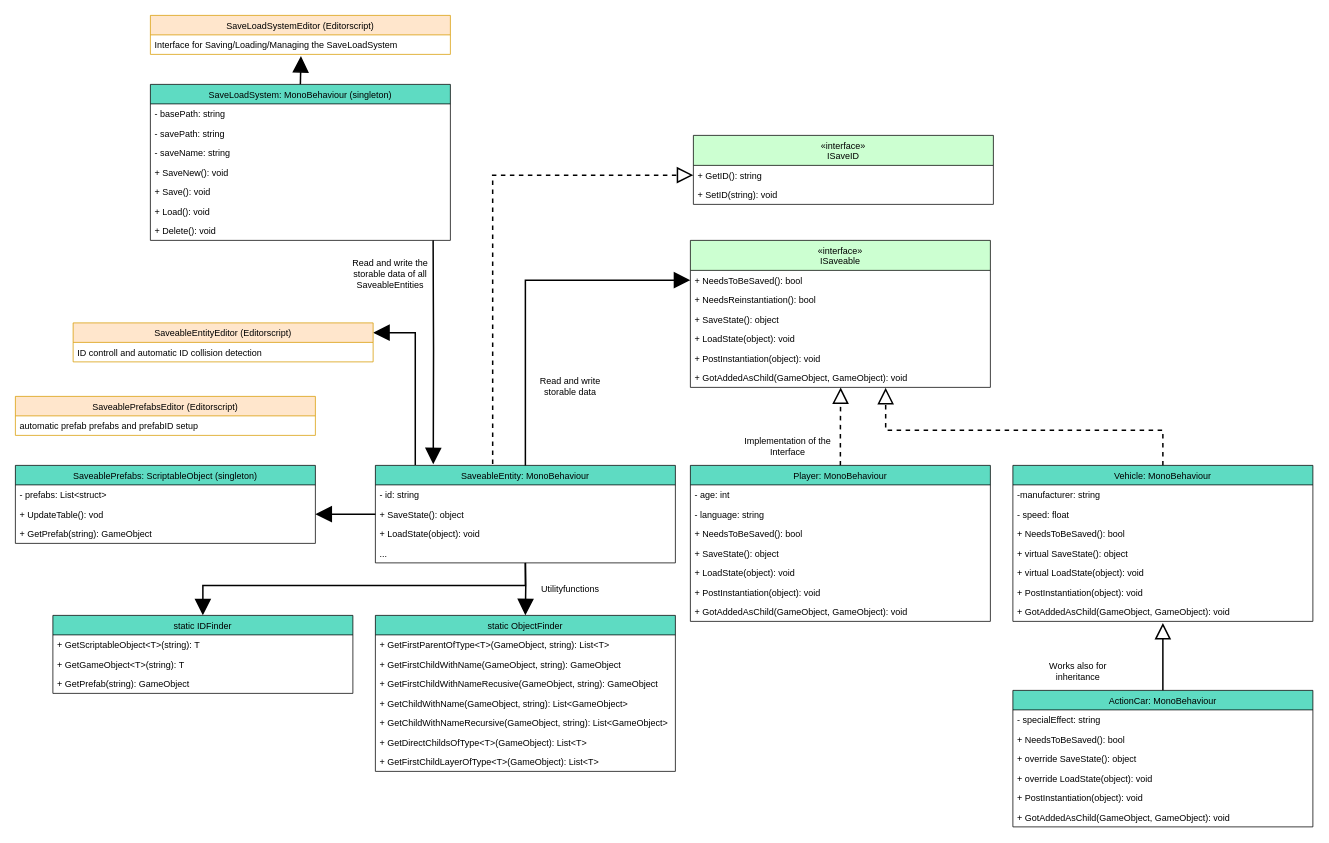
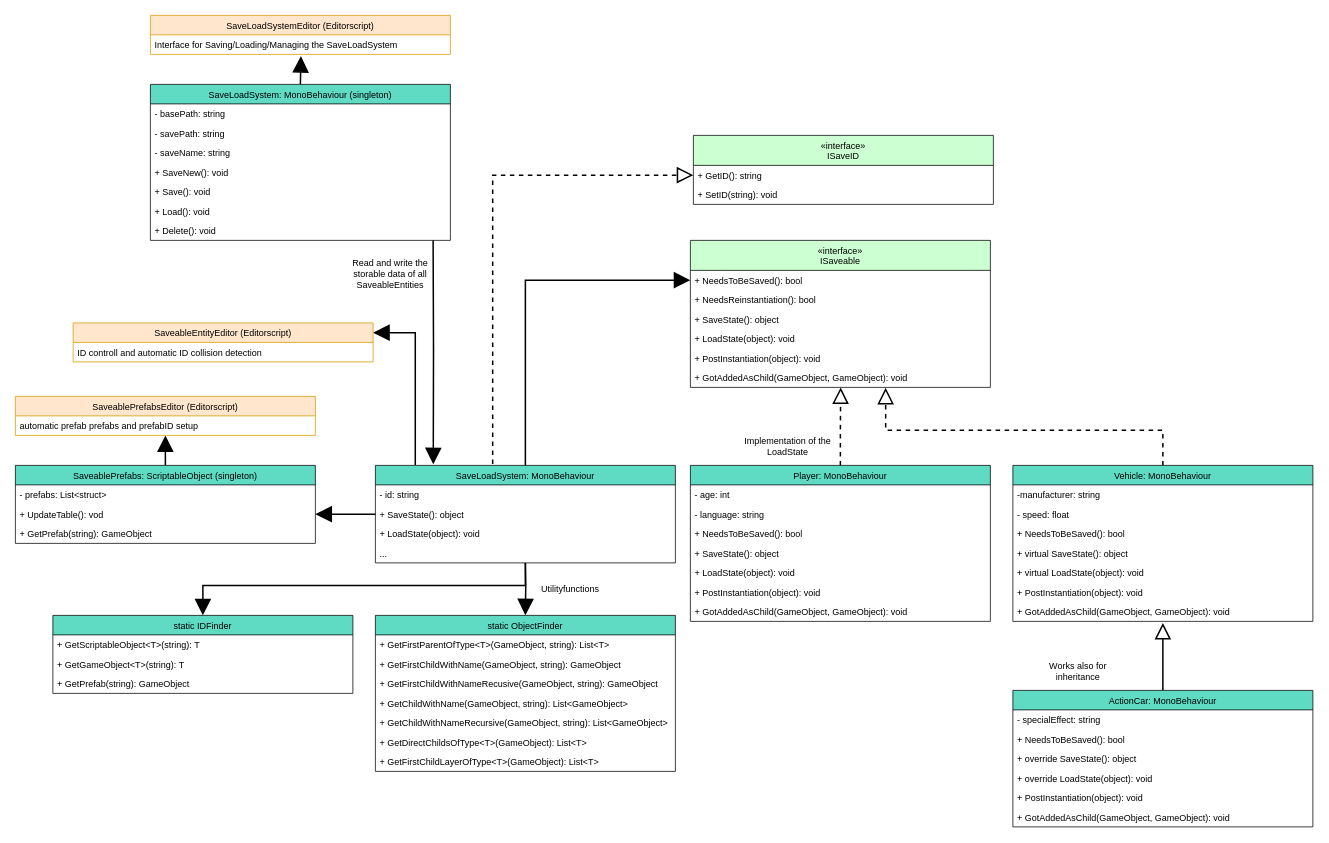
(570, 387) -> none
(788, 447) -> (788, 447)
none -> (165, 458)
(525, 476) -> (525, 476)
